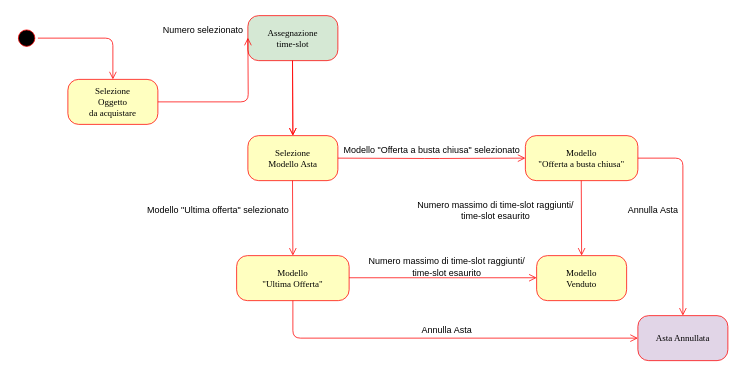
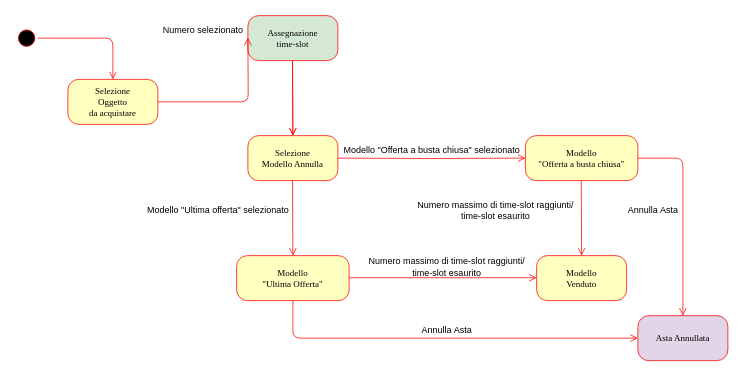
(293, 158) -> (293, 158)
